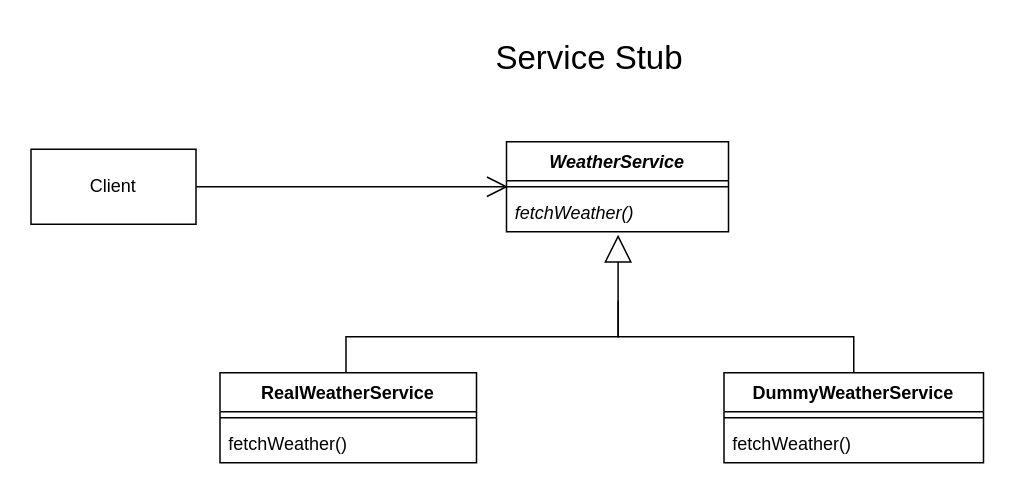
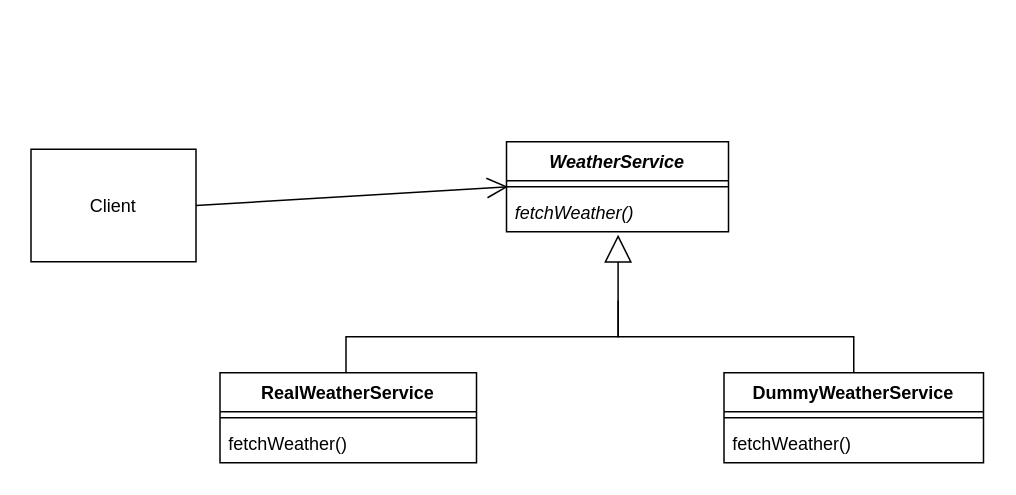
(588, 59) -> none
(113, 187) -> (113, 206)
